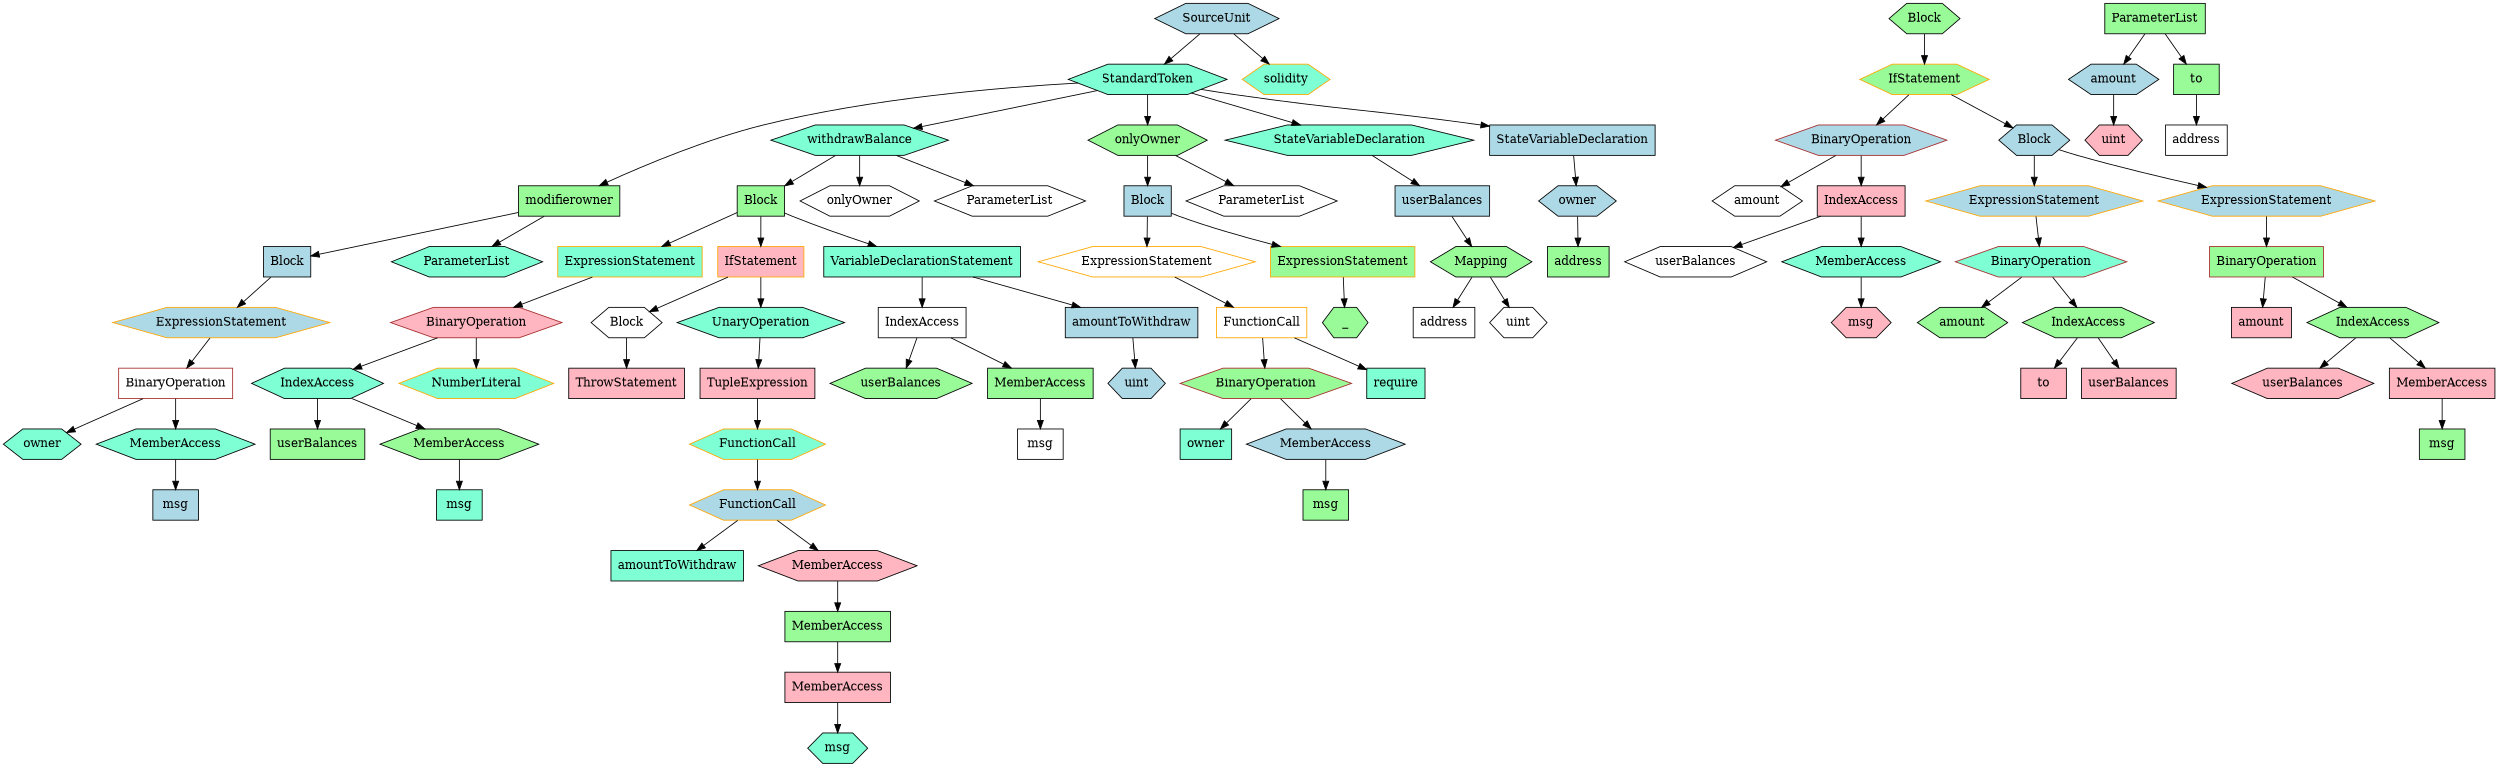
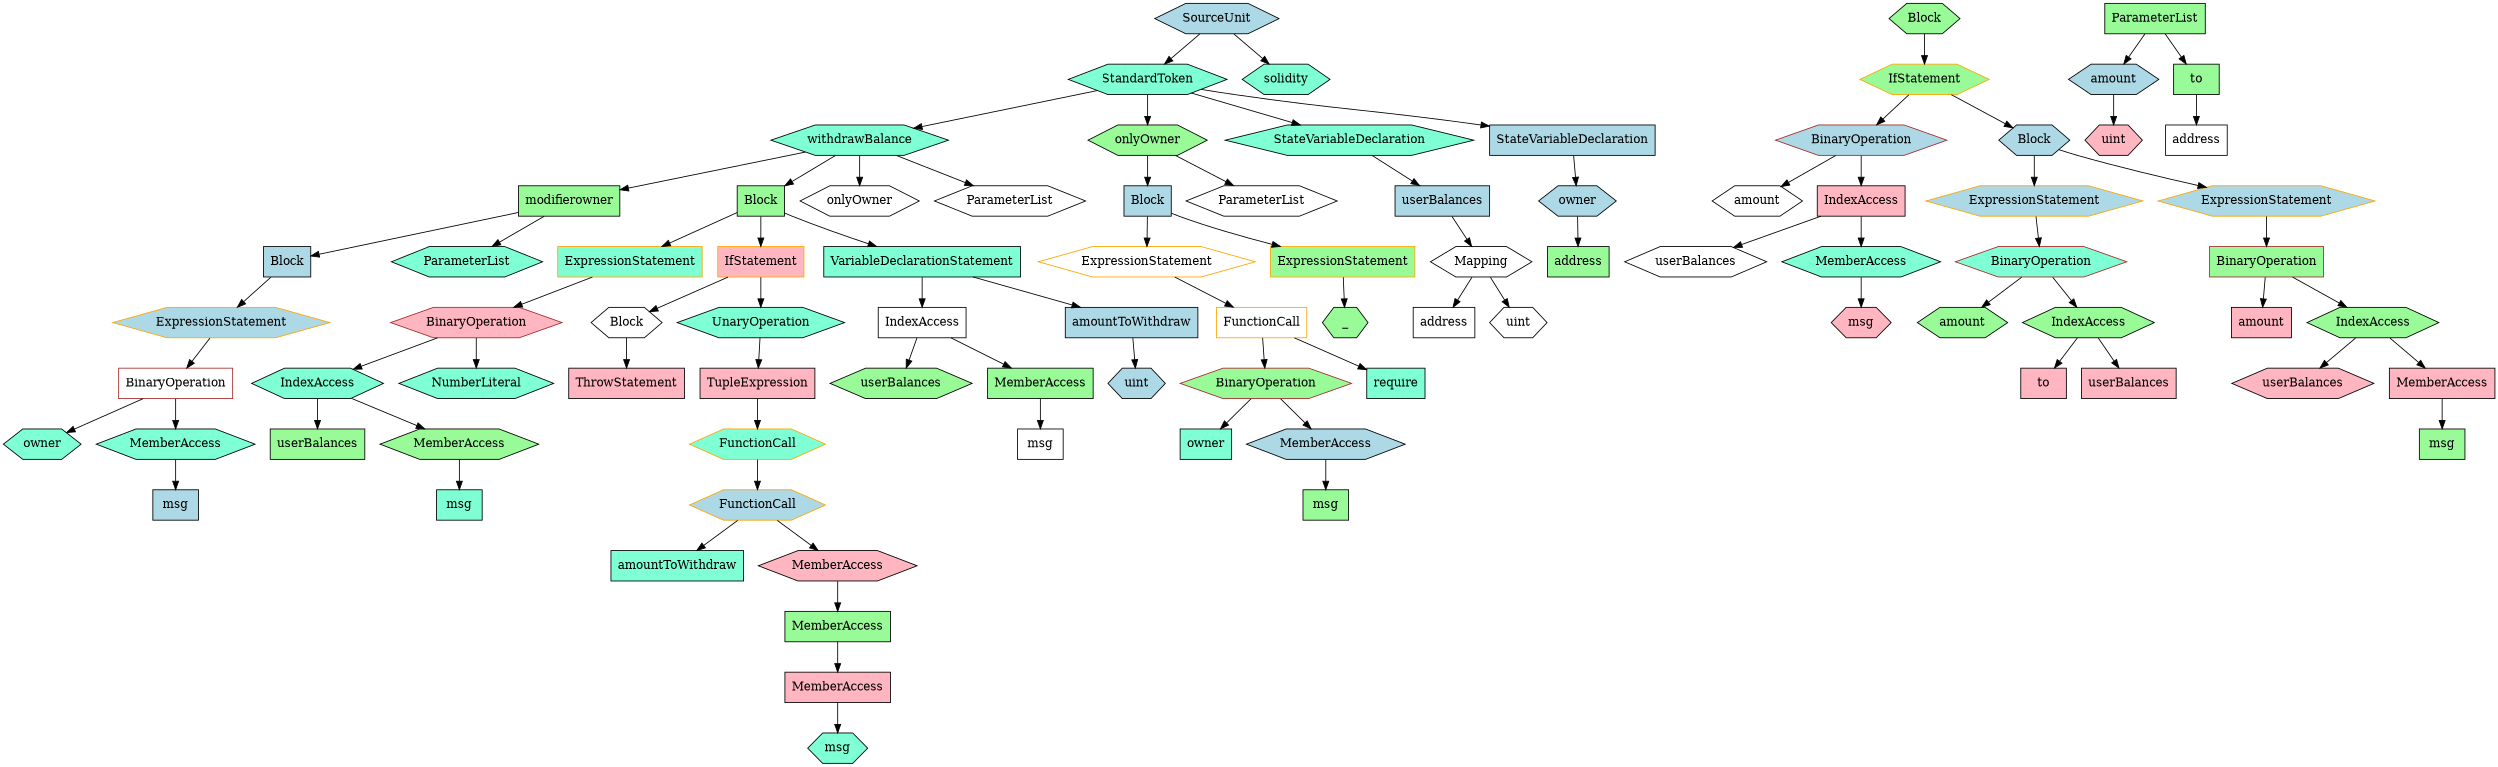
(1286, 79) -> (1286, 79)
(837, 110) -> (717, 170)
(1481, 262) -> (1481, 262)
(476, 383) -> (476, 383)
